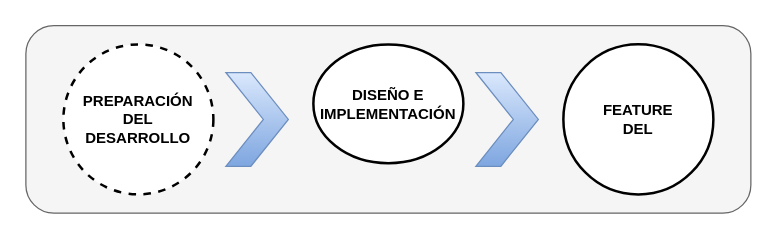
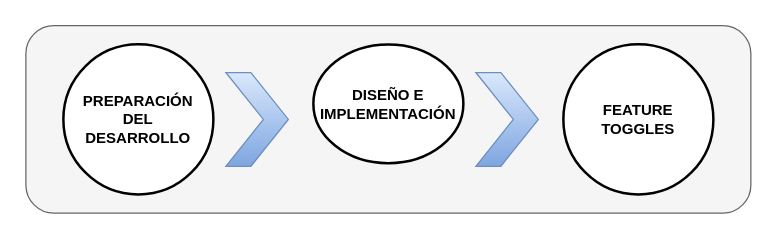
(138, 119) -> (138, 119)
(638, 119) -> (638, 119)
